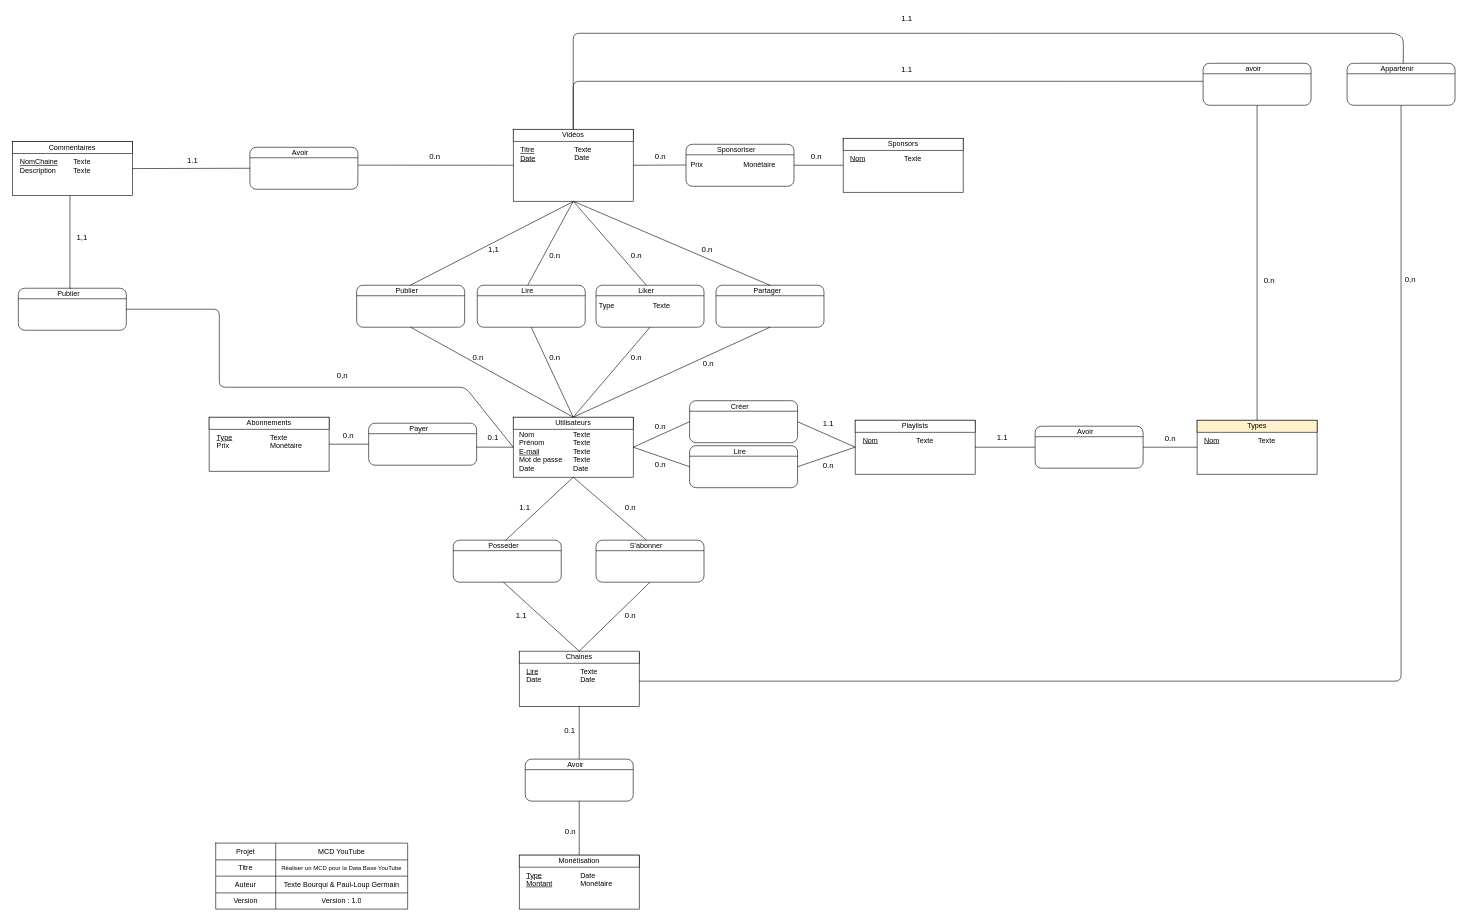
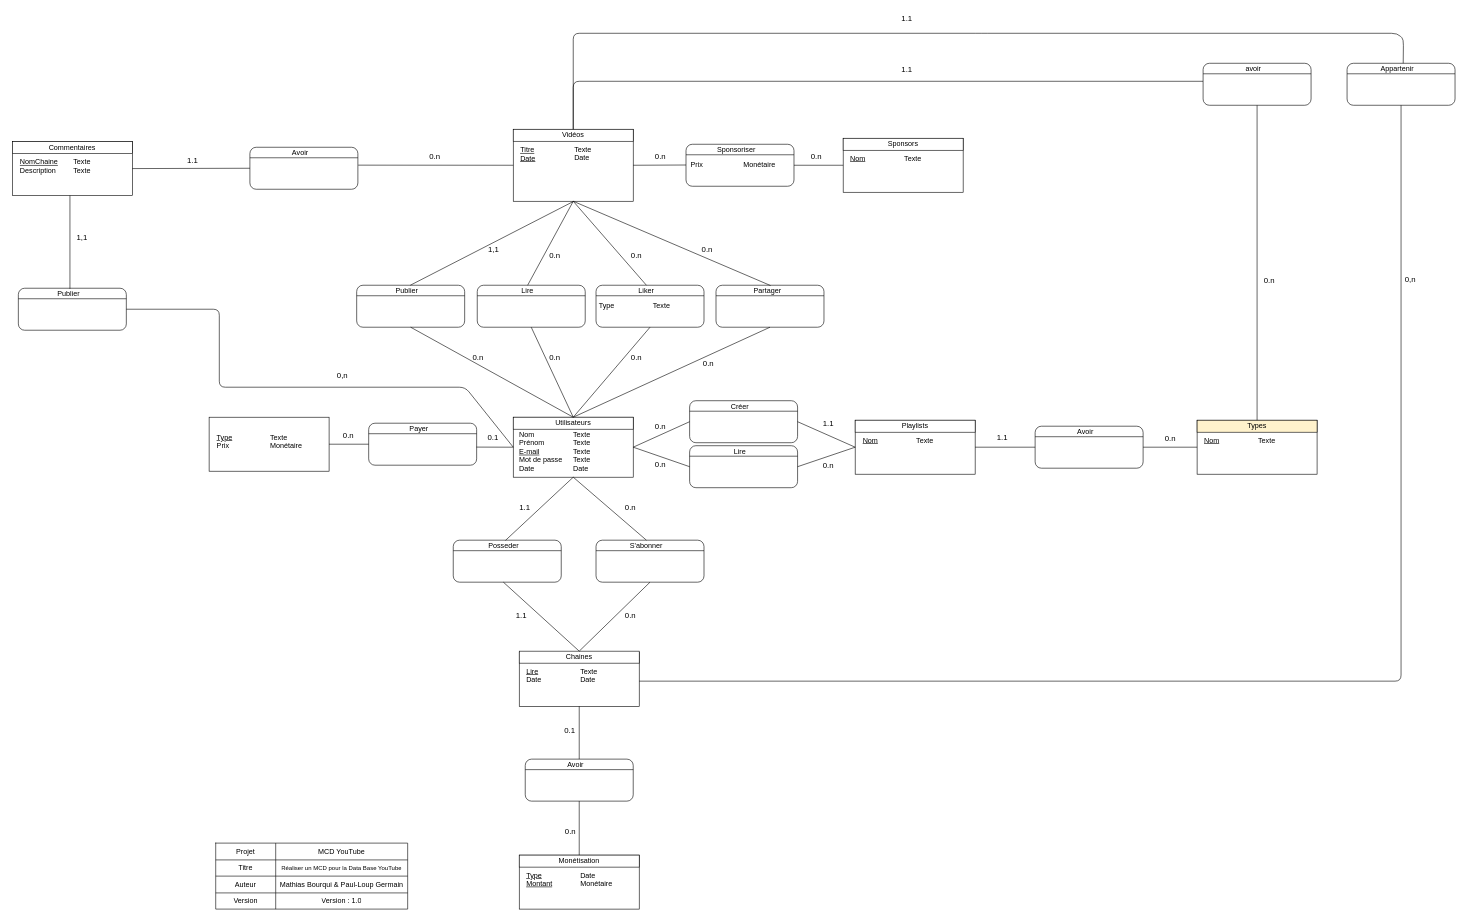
(269, 423) -> none
(342, 885) -> (342, 885)
